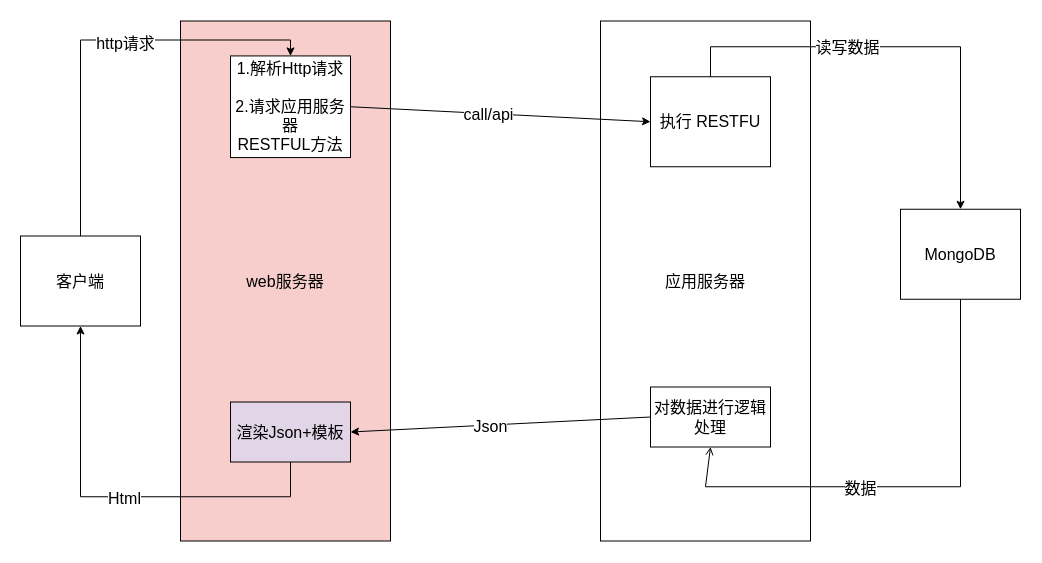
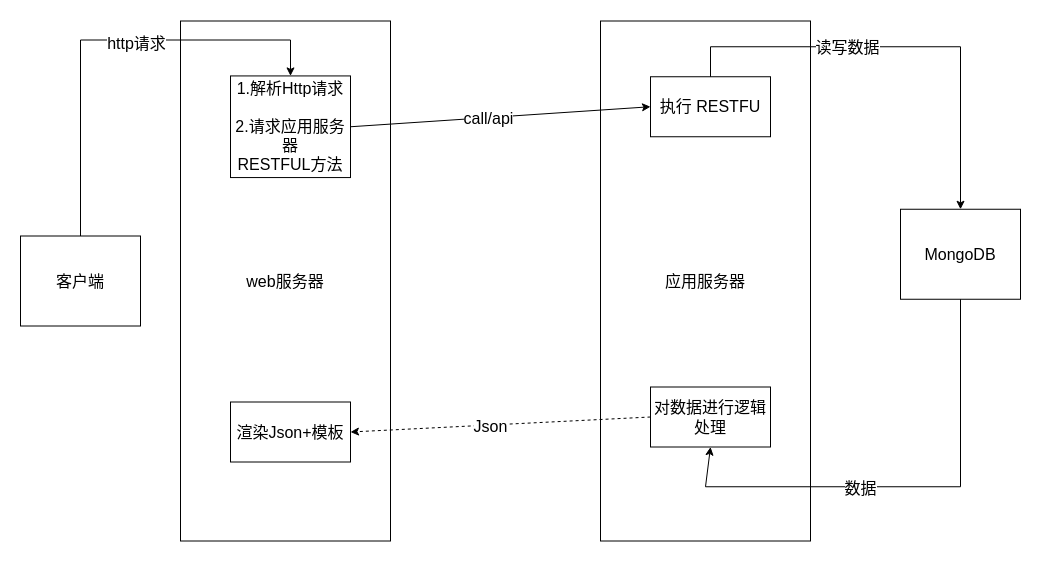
(291, 107) -> (291, 127)
(711, 122) -> (711, 107)
(286, 281) -> (286, 281)
(577, 421) -> (577, 421)
(291, 432) -> (291, 432)
(710, 453) -> (709, 455)
(121, 497) -> none
